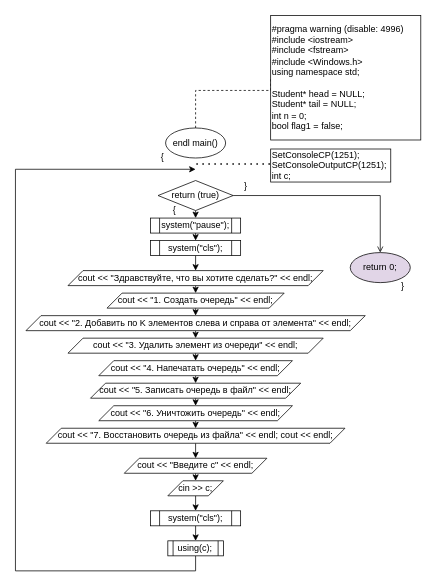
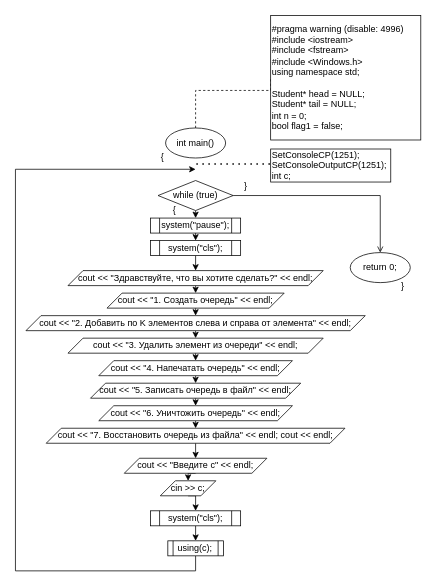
(195, 143) -> (195, 143)
(195, 195) -> (195, 195)
(380, 267) -> (380, 267)
(195, 488) -> (188, 488)
